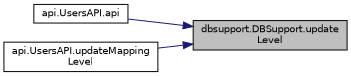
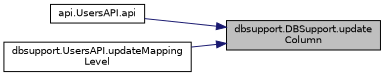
(270, 35) -> (303, 35)
(81, 57) -> (98, 57)
